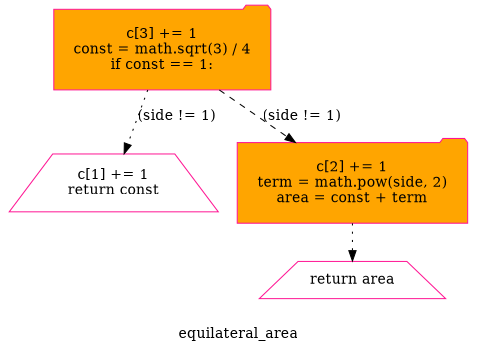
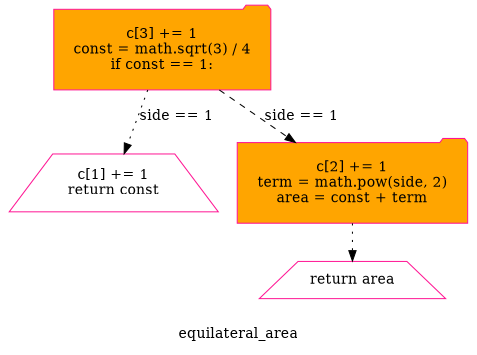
(177, 116) -> (177, 116)
(302, 116) -> (302, 116)
